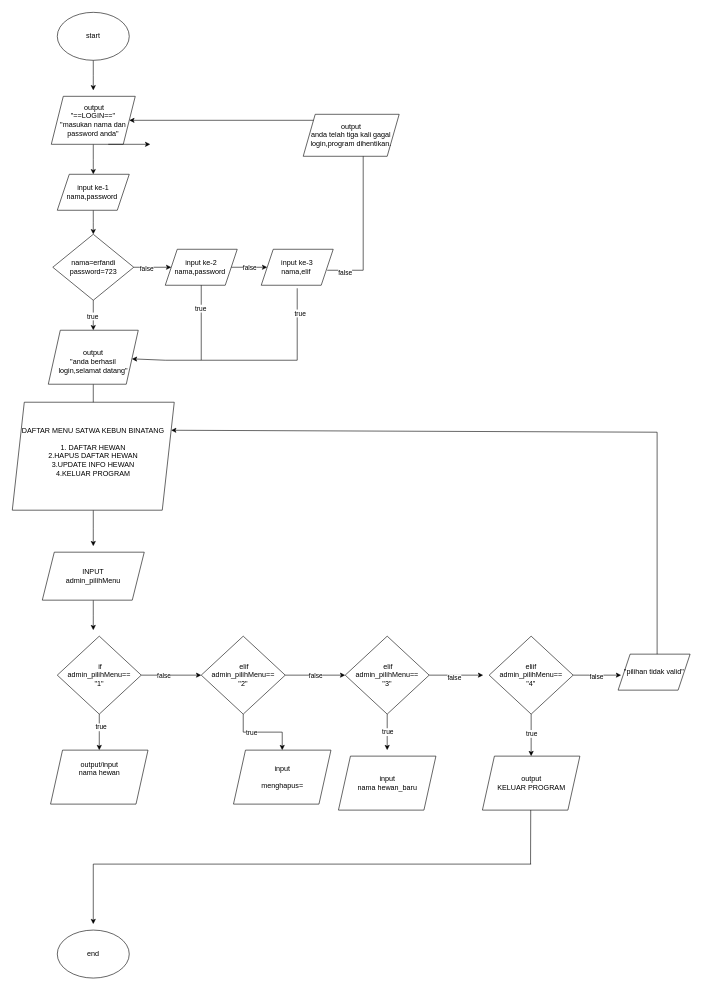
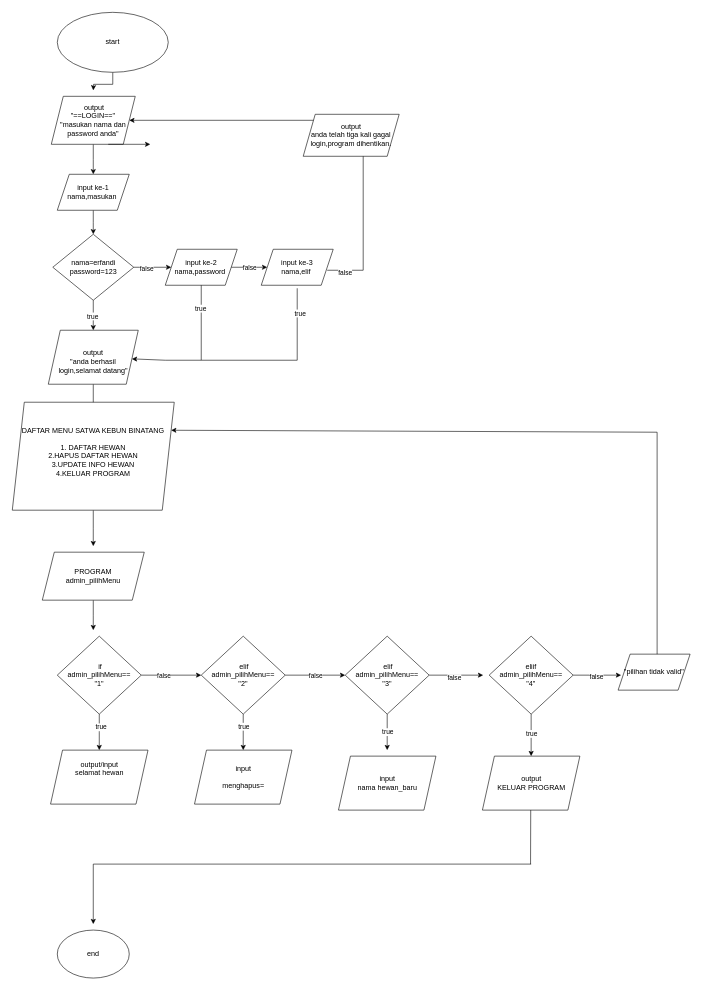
(93, 36) -> (113, 42)
(93, 192) -> (93, 192)
(94, 267) -> (94, 267)
(93, 576) -> (93, 576)
(100, 777) -> (100, 777)
(282, 777) -> (243, 777)
